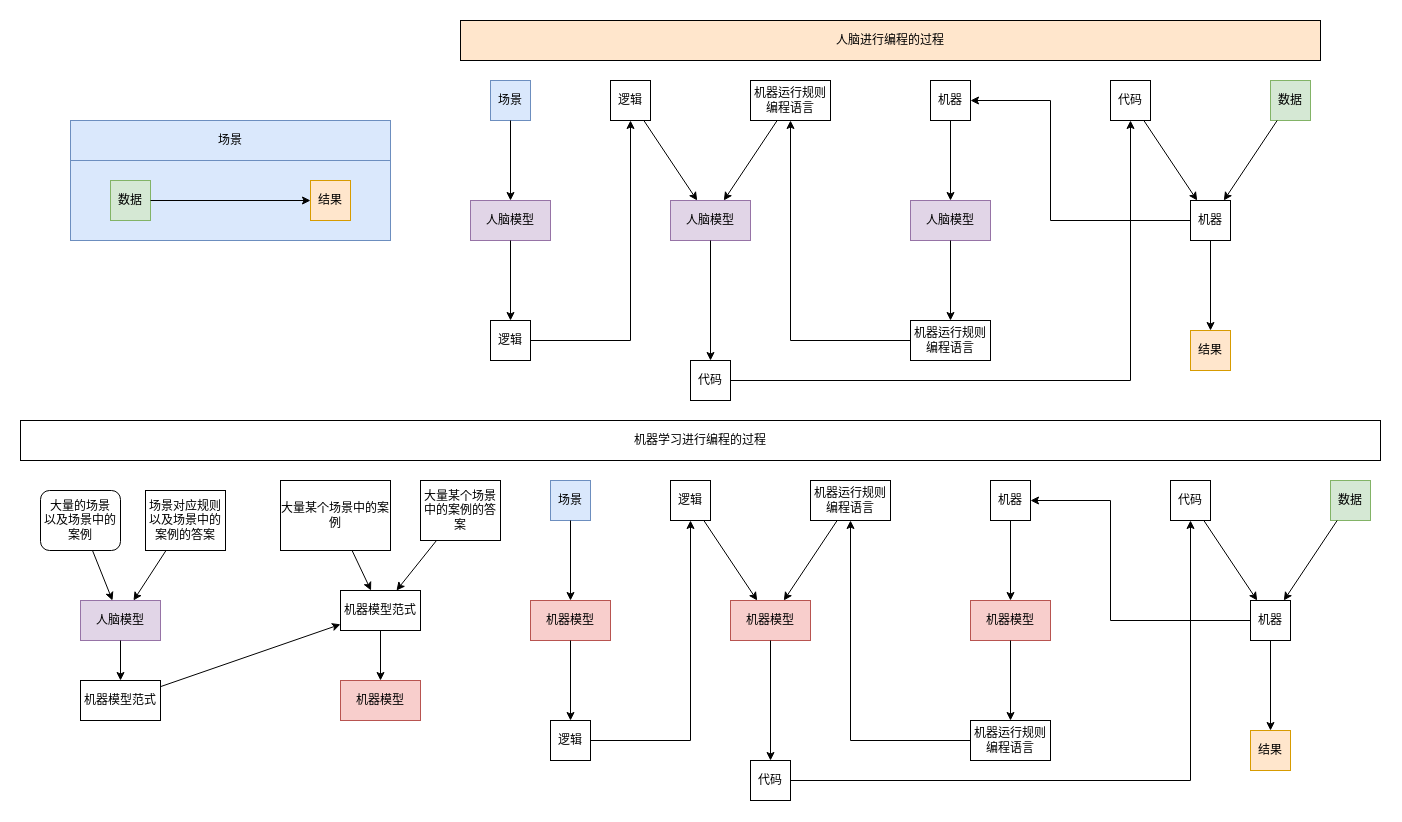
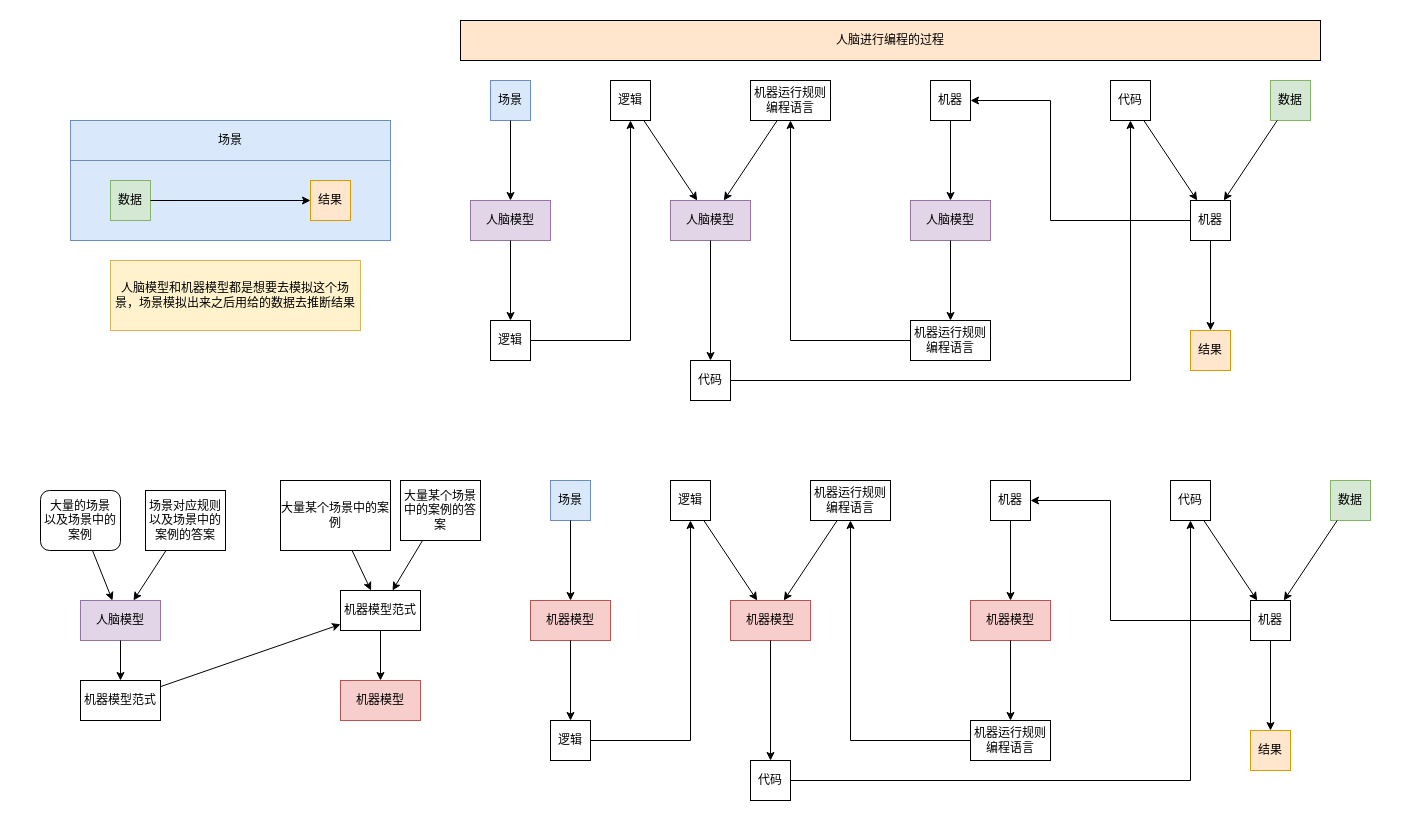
none -> (236, 296)
(701, 441) -> none
(461, 511) -> (441, 511)
